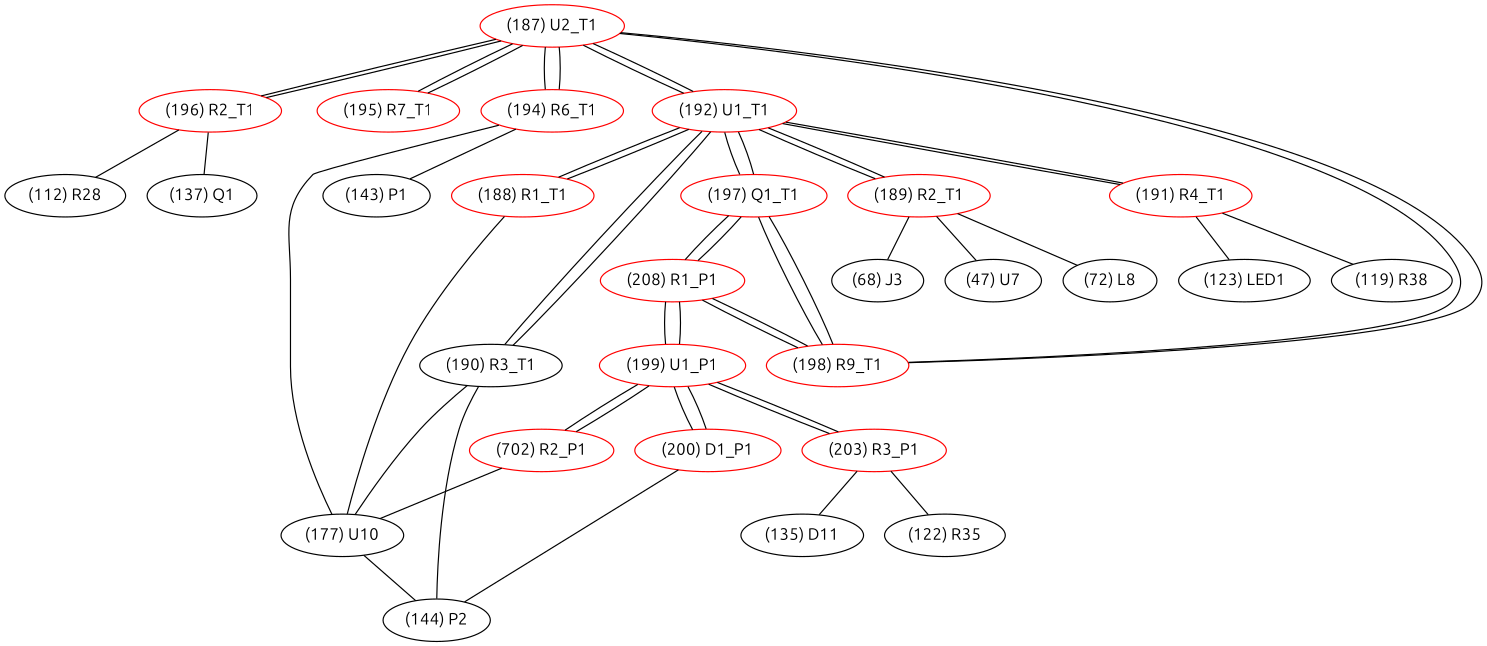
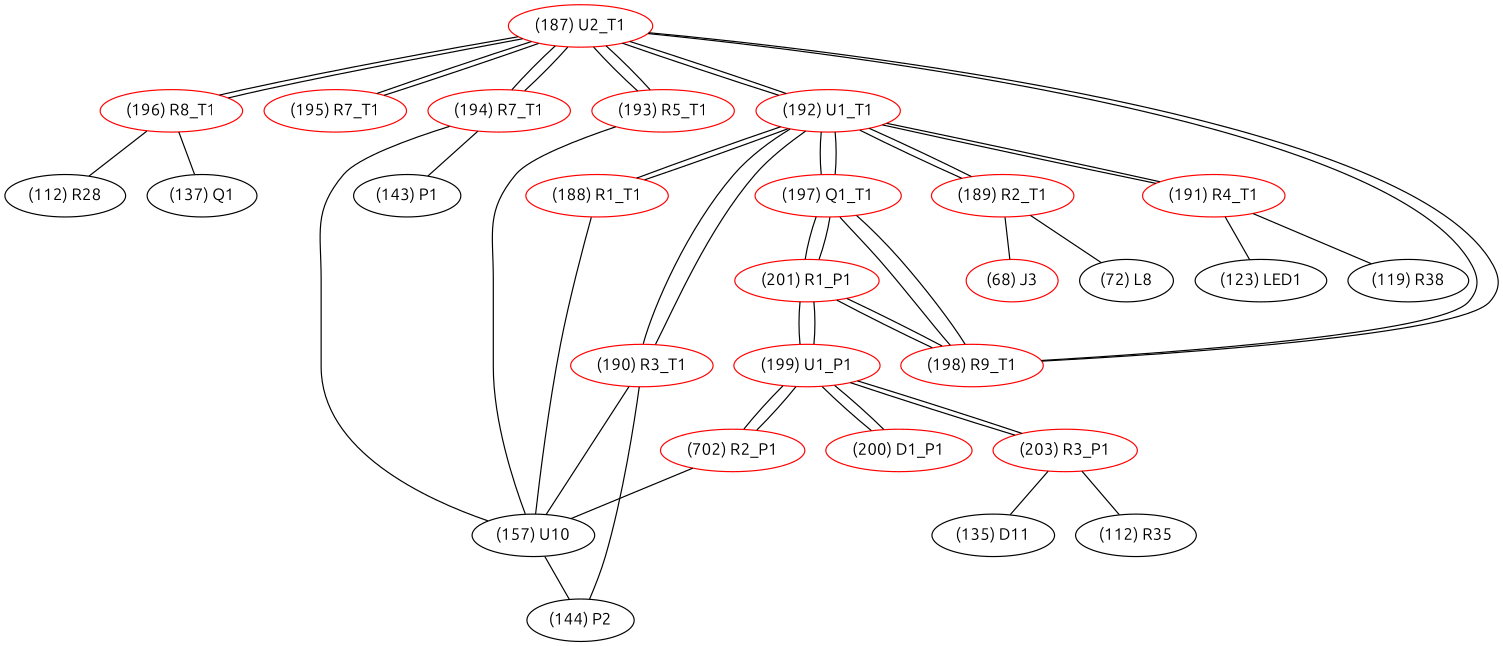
(210, 111) -> (171, 111)
(552, 111) -> (499, 111)
none -> (663, 111)
(673, 281) -> (807, 281)
(878, 281) -> (1012, 281)
(993, 281) -> none
(491, 366) -> (642, 366)
(342, 535) -> (533, 535)
(945, 535) -> (1136, 535)
(571, 536) -> none
